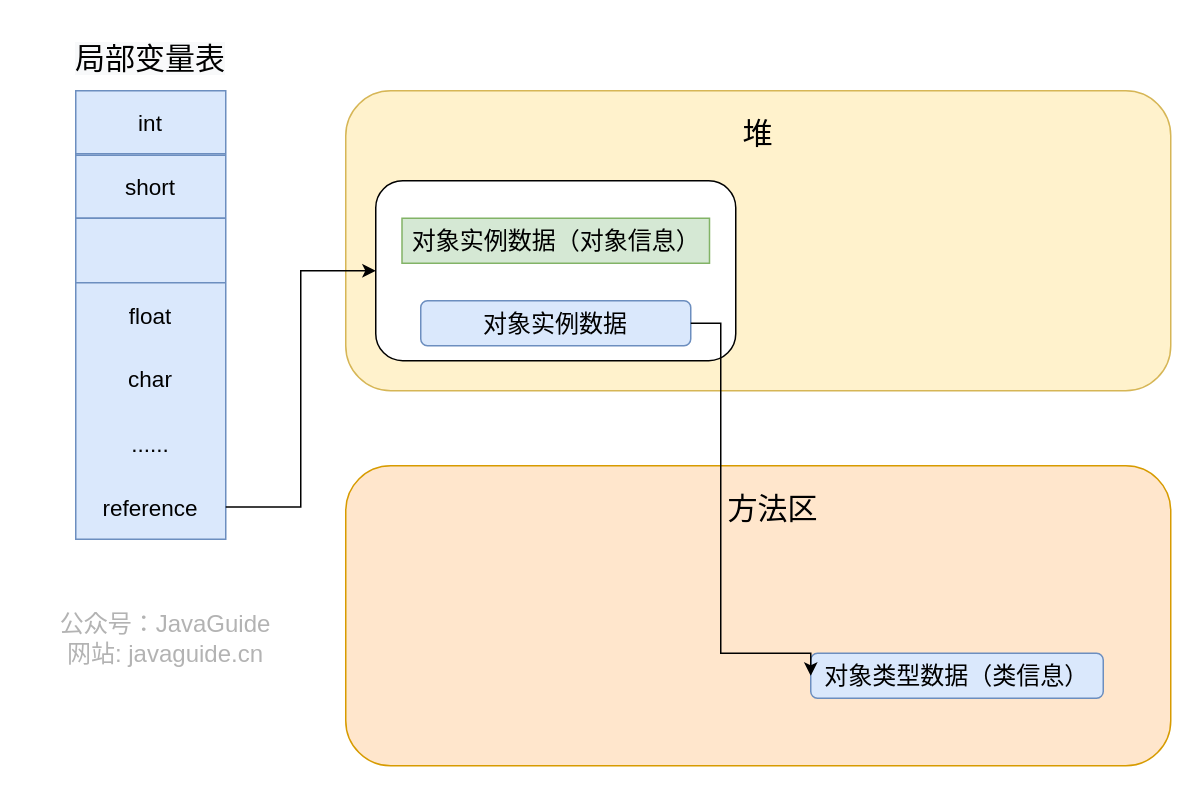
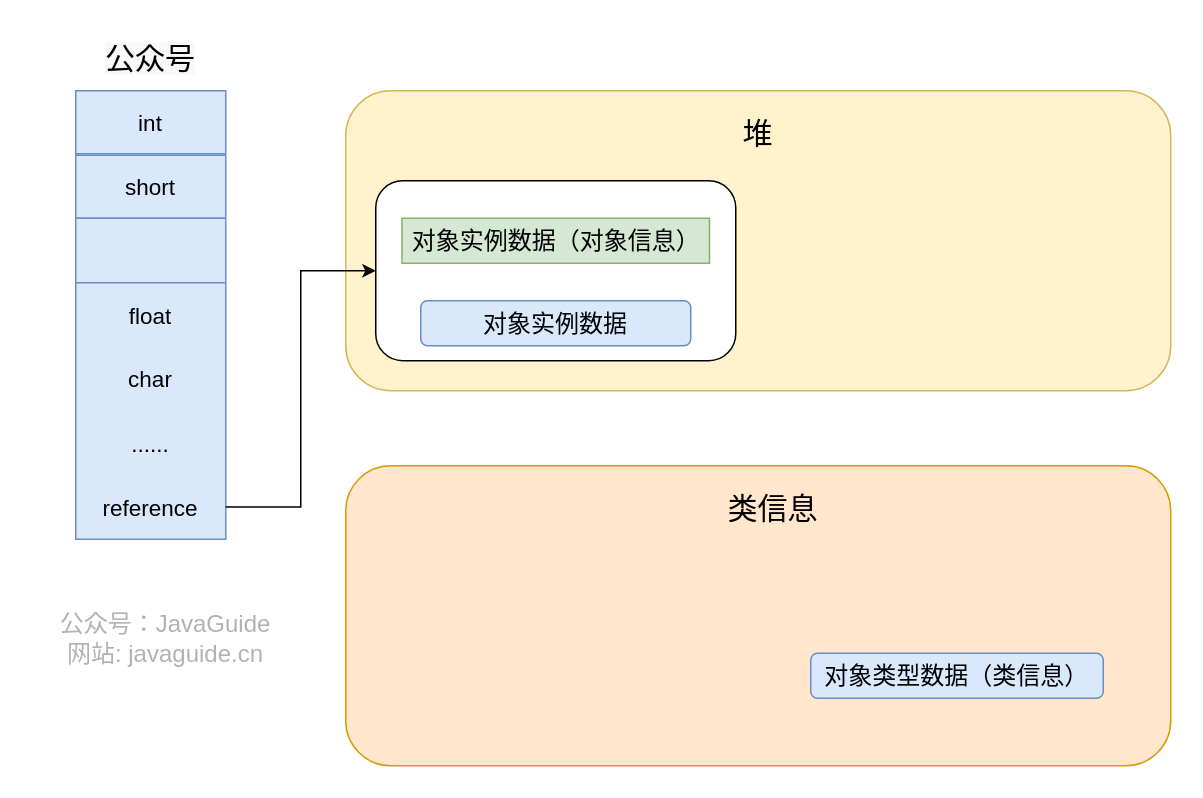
(151, 59) -> (151, 59)
(773, 509) -> (773, 509)
(721, 524) -> none
